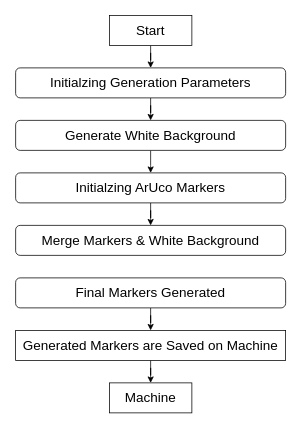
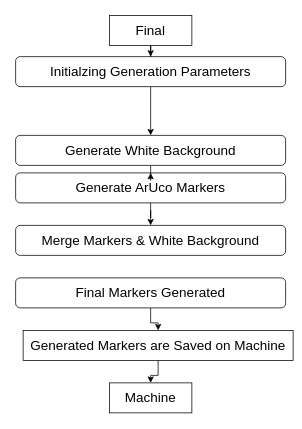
(150, 30) -> (150, 30)
(150, 83) -> (150, 72)
(150, 135) -> (150, 150)
(150, 188) -> (150, 188)
(150, 345) -> (158, 345)
